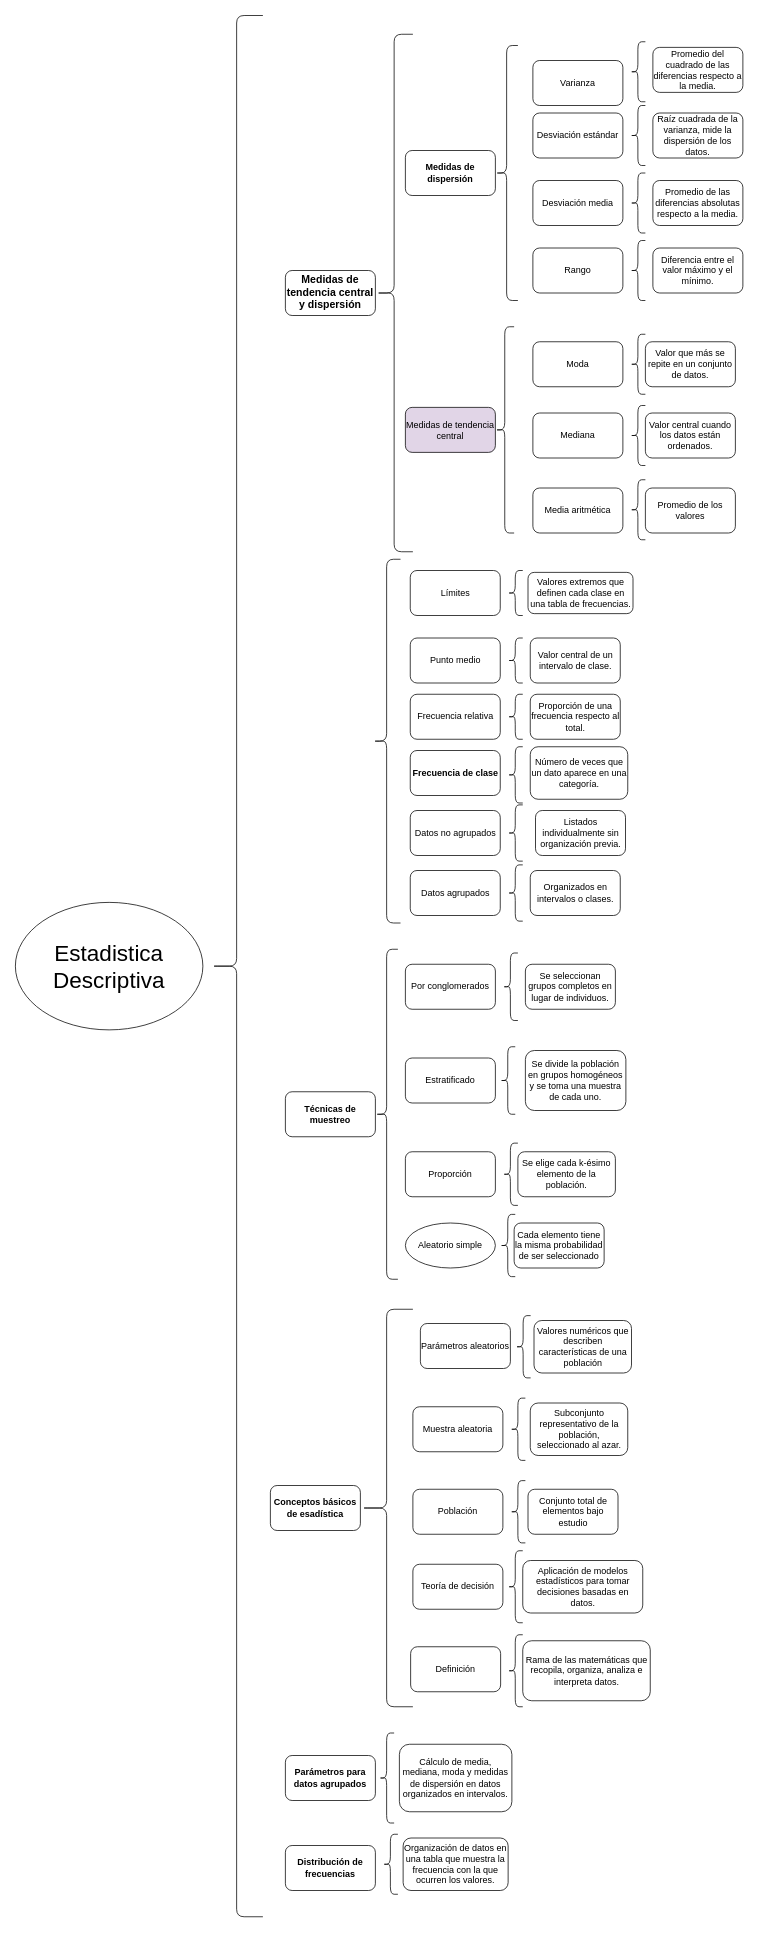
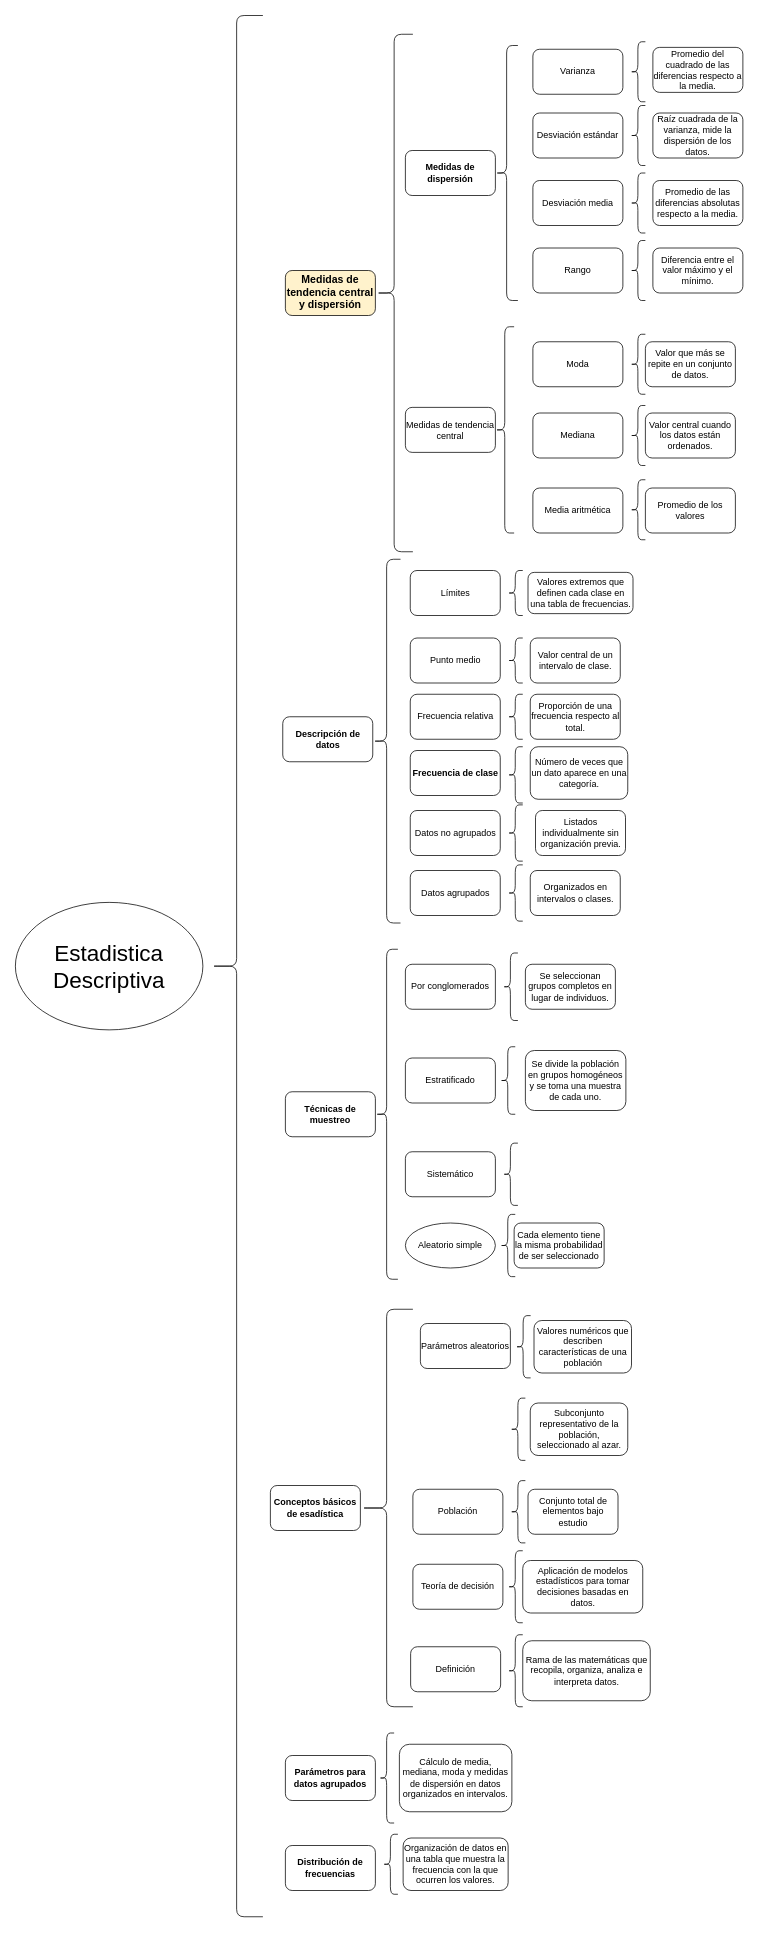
(578, 83) -> (578, 72)
(330, 293) -> (330, 293)
(450, 430) -> (450, 430)
none -> (328, 739)
(450, 1174) -> (450, 1174)
(567, 1174) -> none
(458, 1429) -> none
